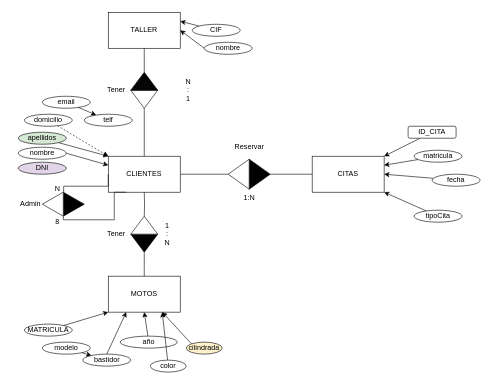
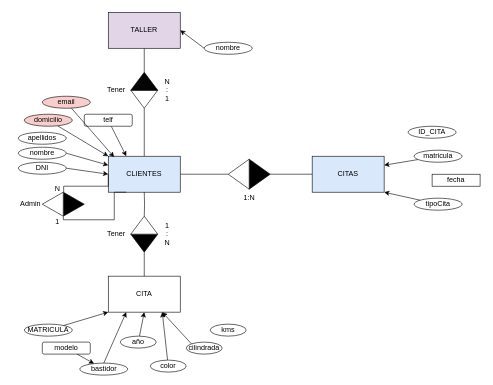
(192, 24) -> none
(144, 30) -> (144, 30)
(216, 30) -> none
(188, 90) -> (167, 90)
(66, 102) -> (66, 102)
(85, 110) -> (91, 131)
(48, 120) -> (48, 120)
(108, 120) -> (108, 120)
(432, 132) -> (432, 132)
(42, 138) -> (42, 138)
none -> (118, 139)
(85, 142) -> (85, 142)
(404, 146) -> none
(249, 147) -> none
(81, 149) -> none
(42, 168) -> (42, 168)
none -> (85, 171)
(144, 174) -> (144, 174)
(348, 174) -> (348, 174)
(411, 177) -> none
(456, 180) -> (456, 180)
(438, 216) -> (438, 204)
(58, 222) -> (58, 222)
(144, 294) -> (144, 294)
none -> (228, 330)
(149, 342) -> (138, 342)
(66, 348) -> (66, 348)
(204, 348) -> (204, 348)
(107, 360) -> (104, 369)
